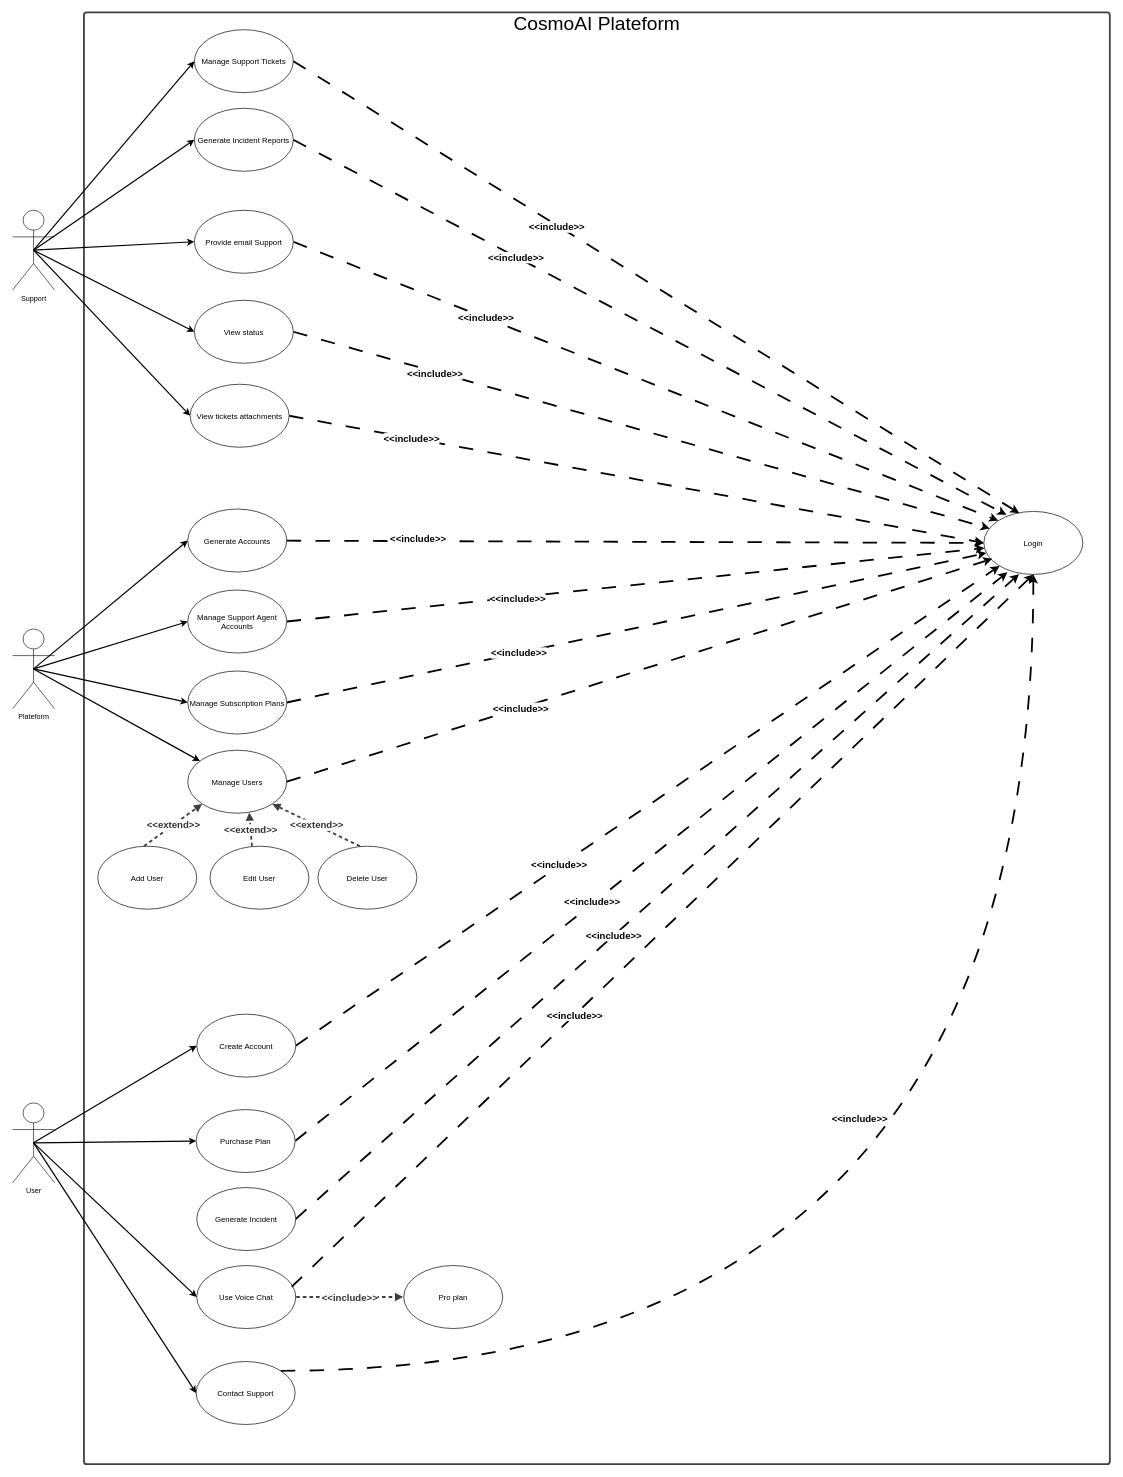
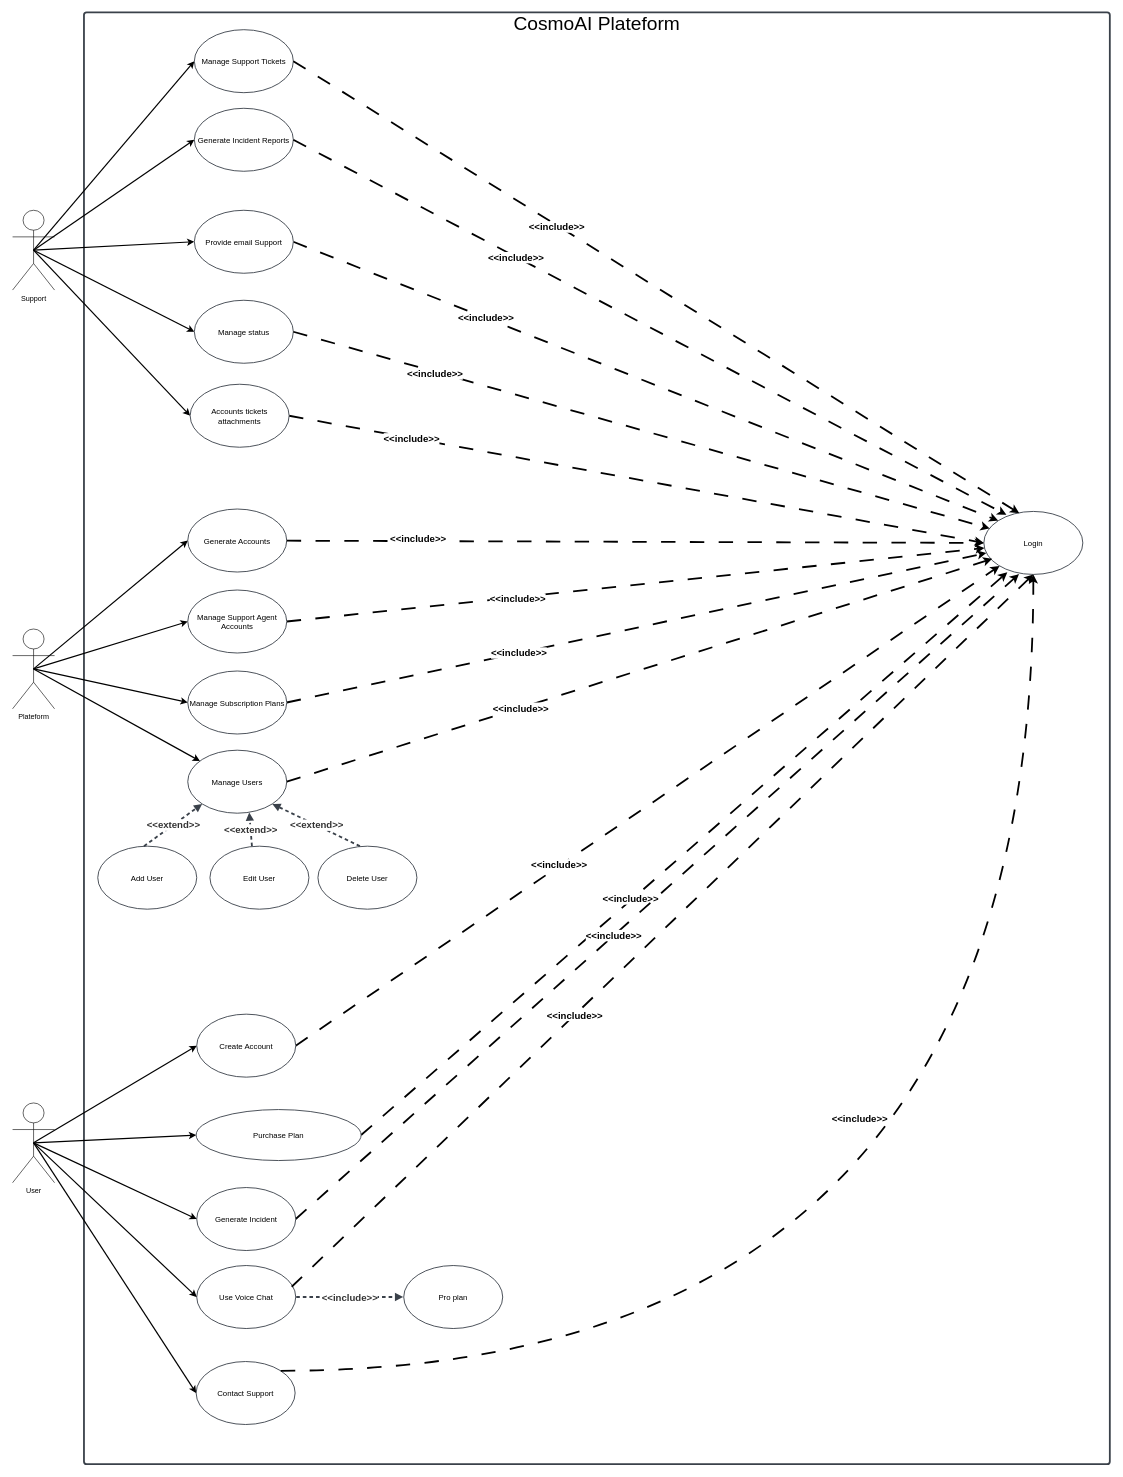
(244, 332) -> (244, 332)
(239, 416) -> (239, 416)
(245, 1141) -> (278, 1135)
none -> (115, 1181)
